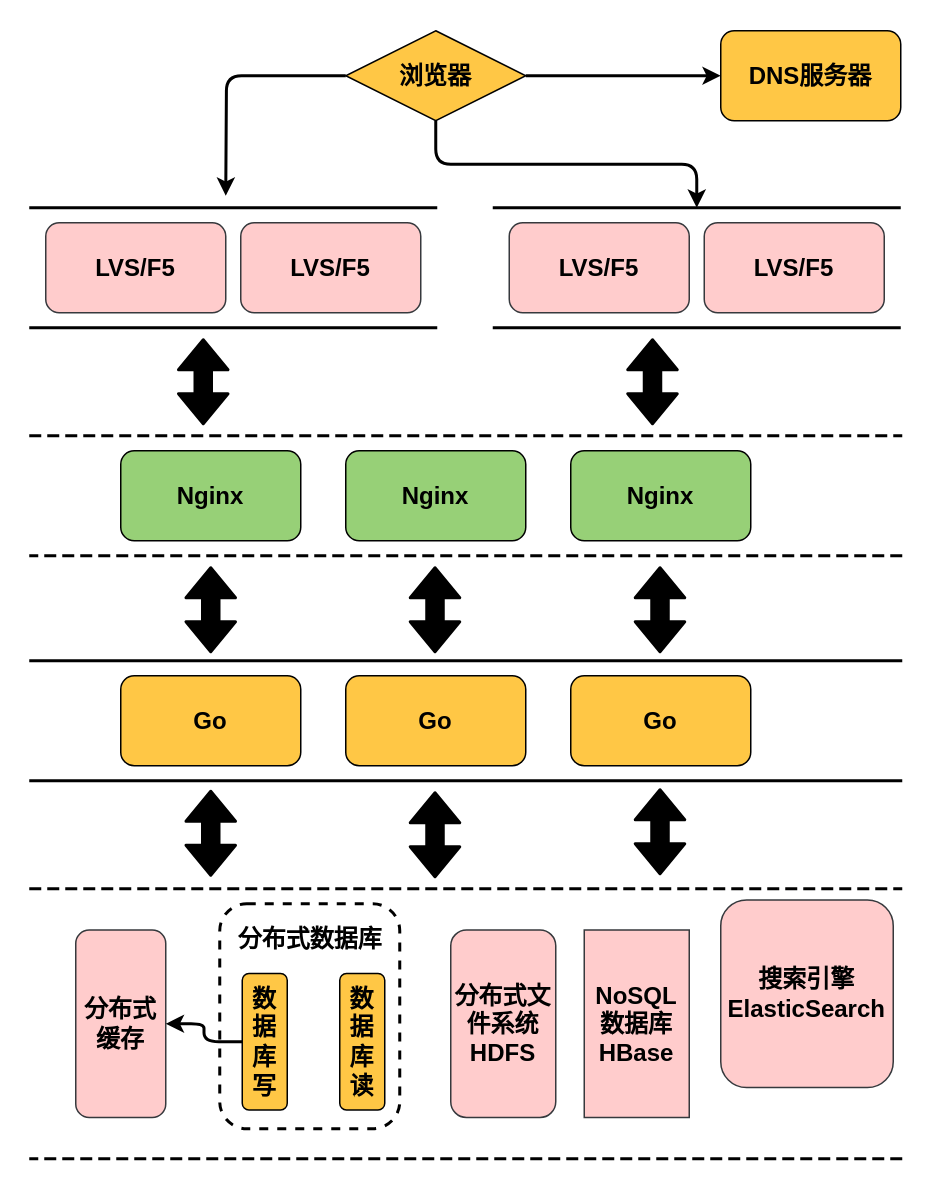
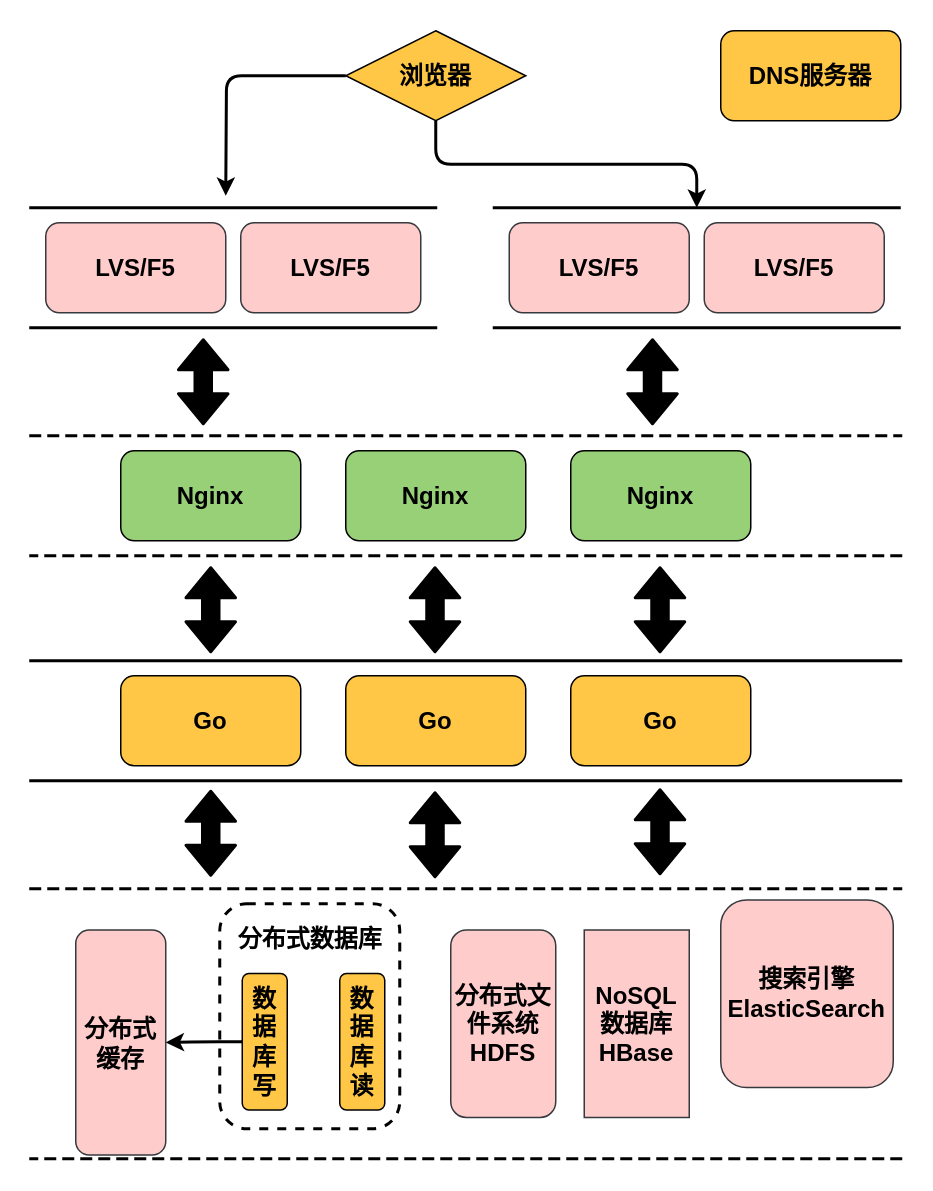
(617, 76) -> none
(121, 1024) -> (121, 1043)
